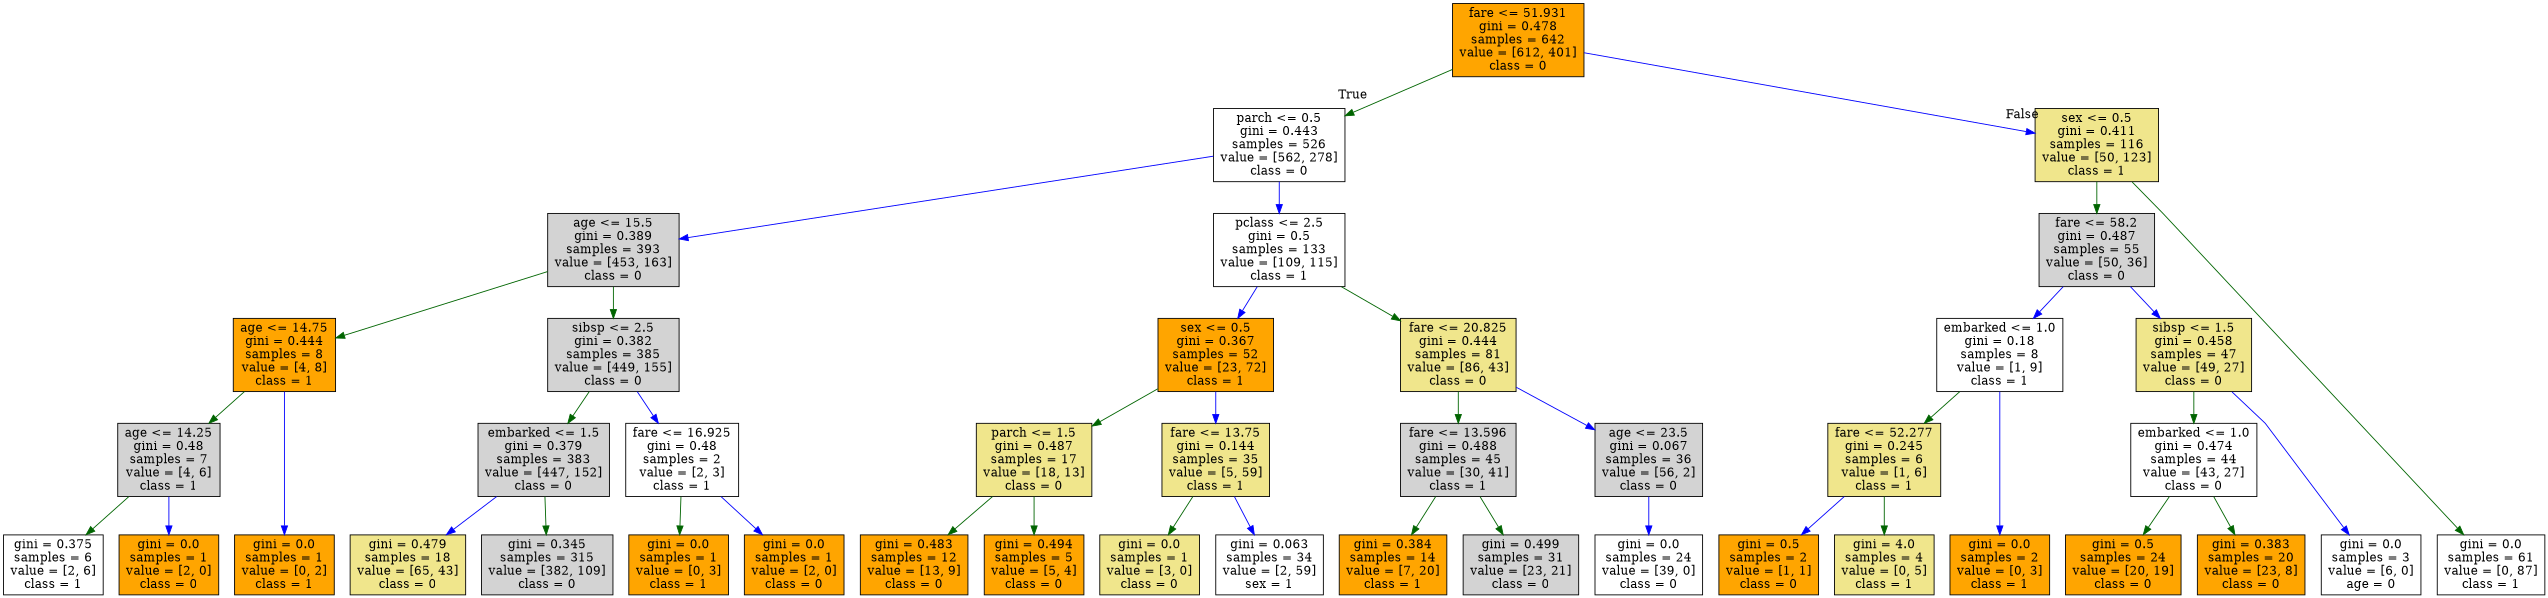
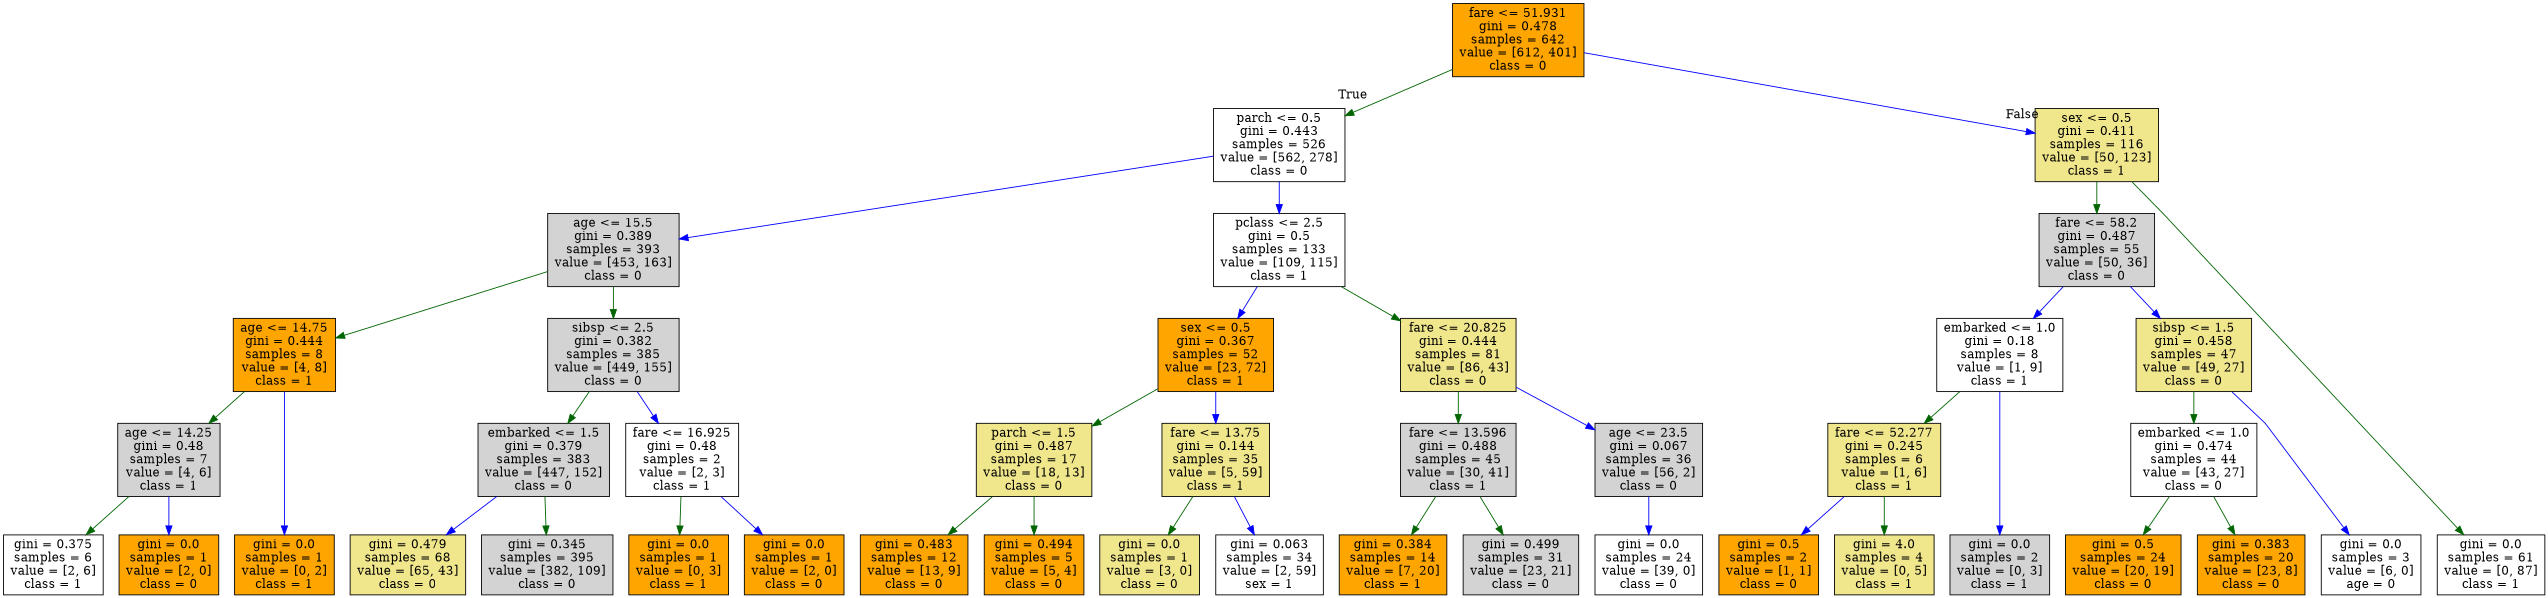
(408, 565) -> (408, 565)
(547, 565) -> (547, 565)
(2000, 565) -> (2000, 565)
